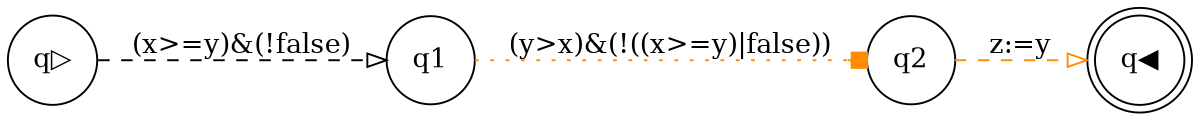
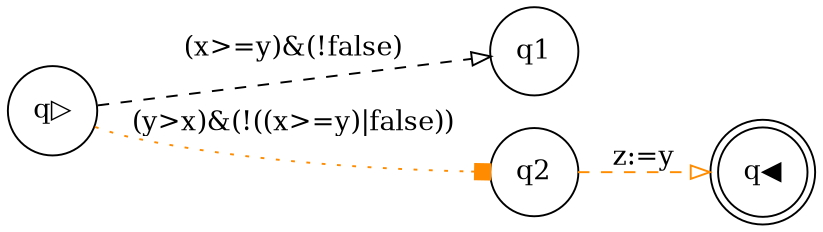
(661, 60) -> (282, 160)
